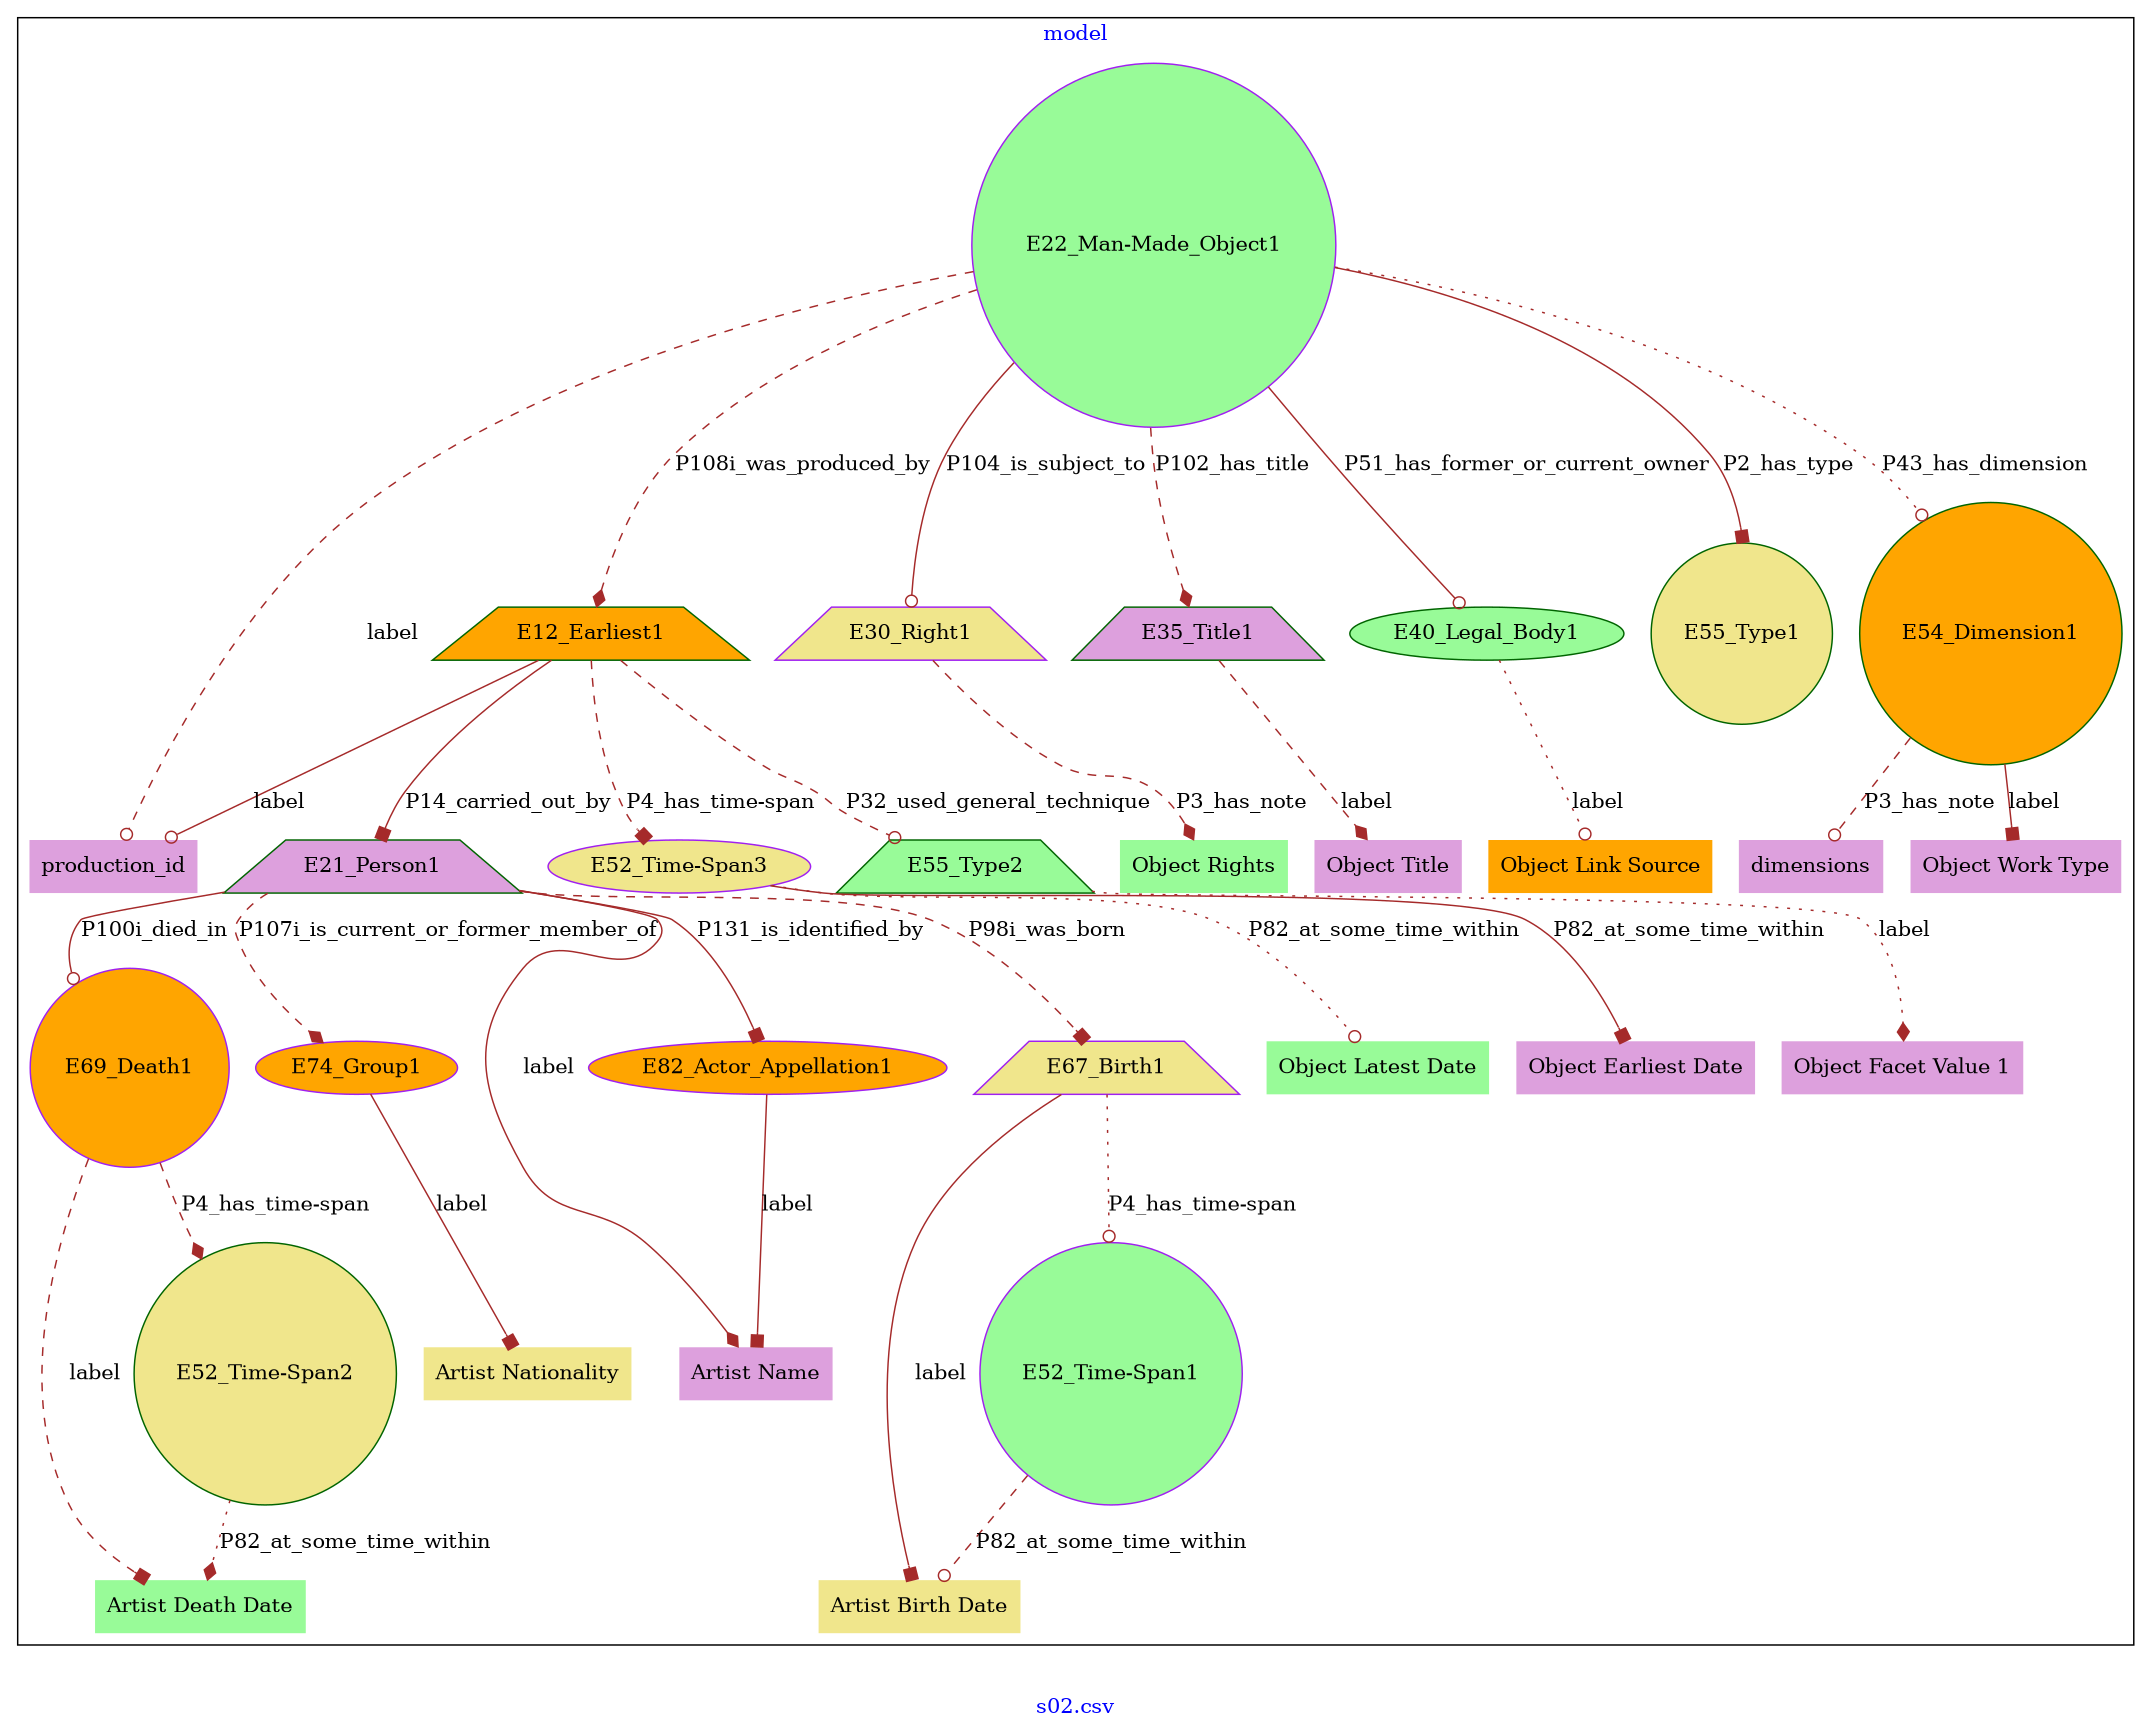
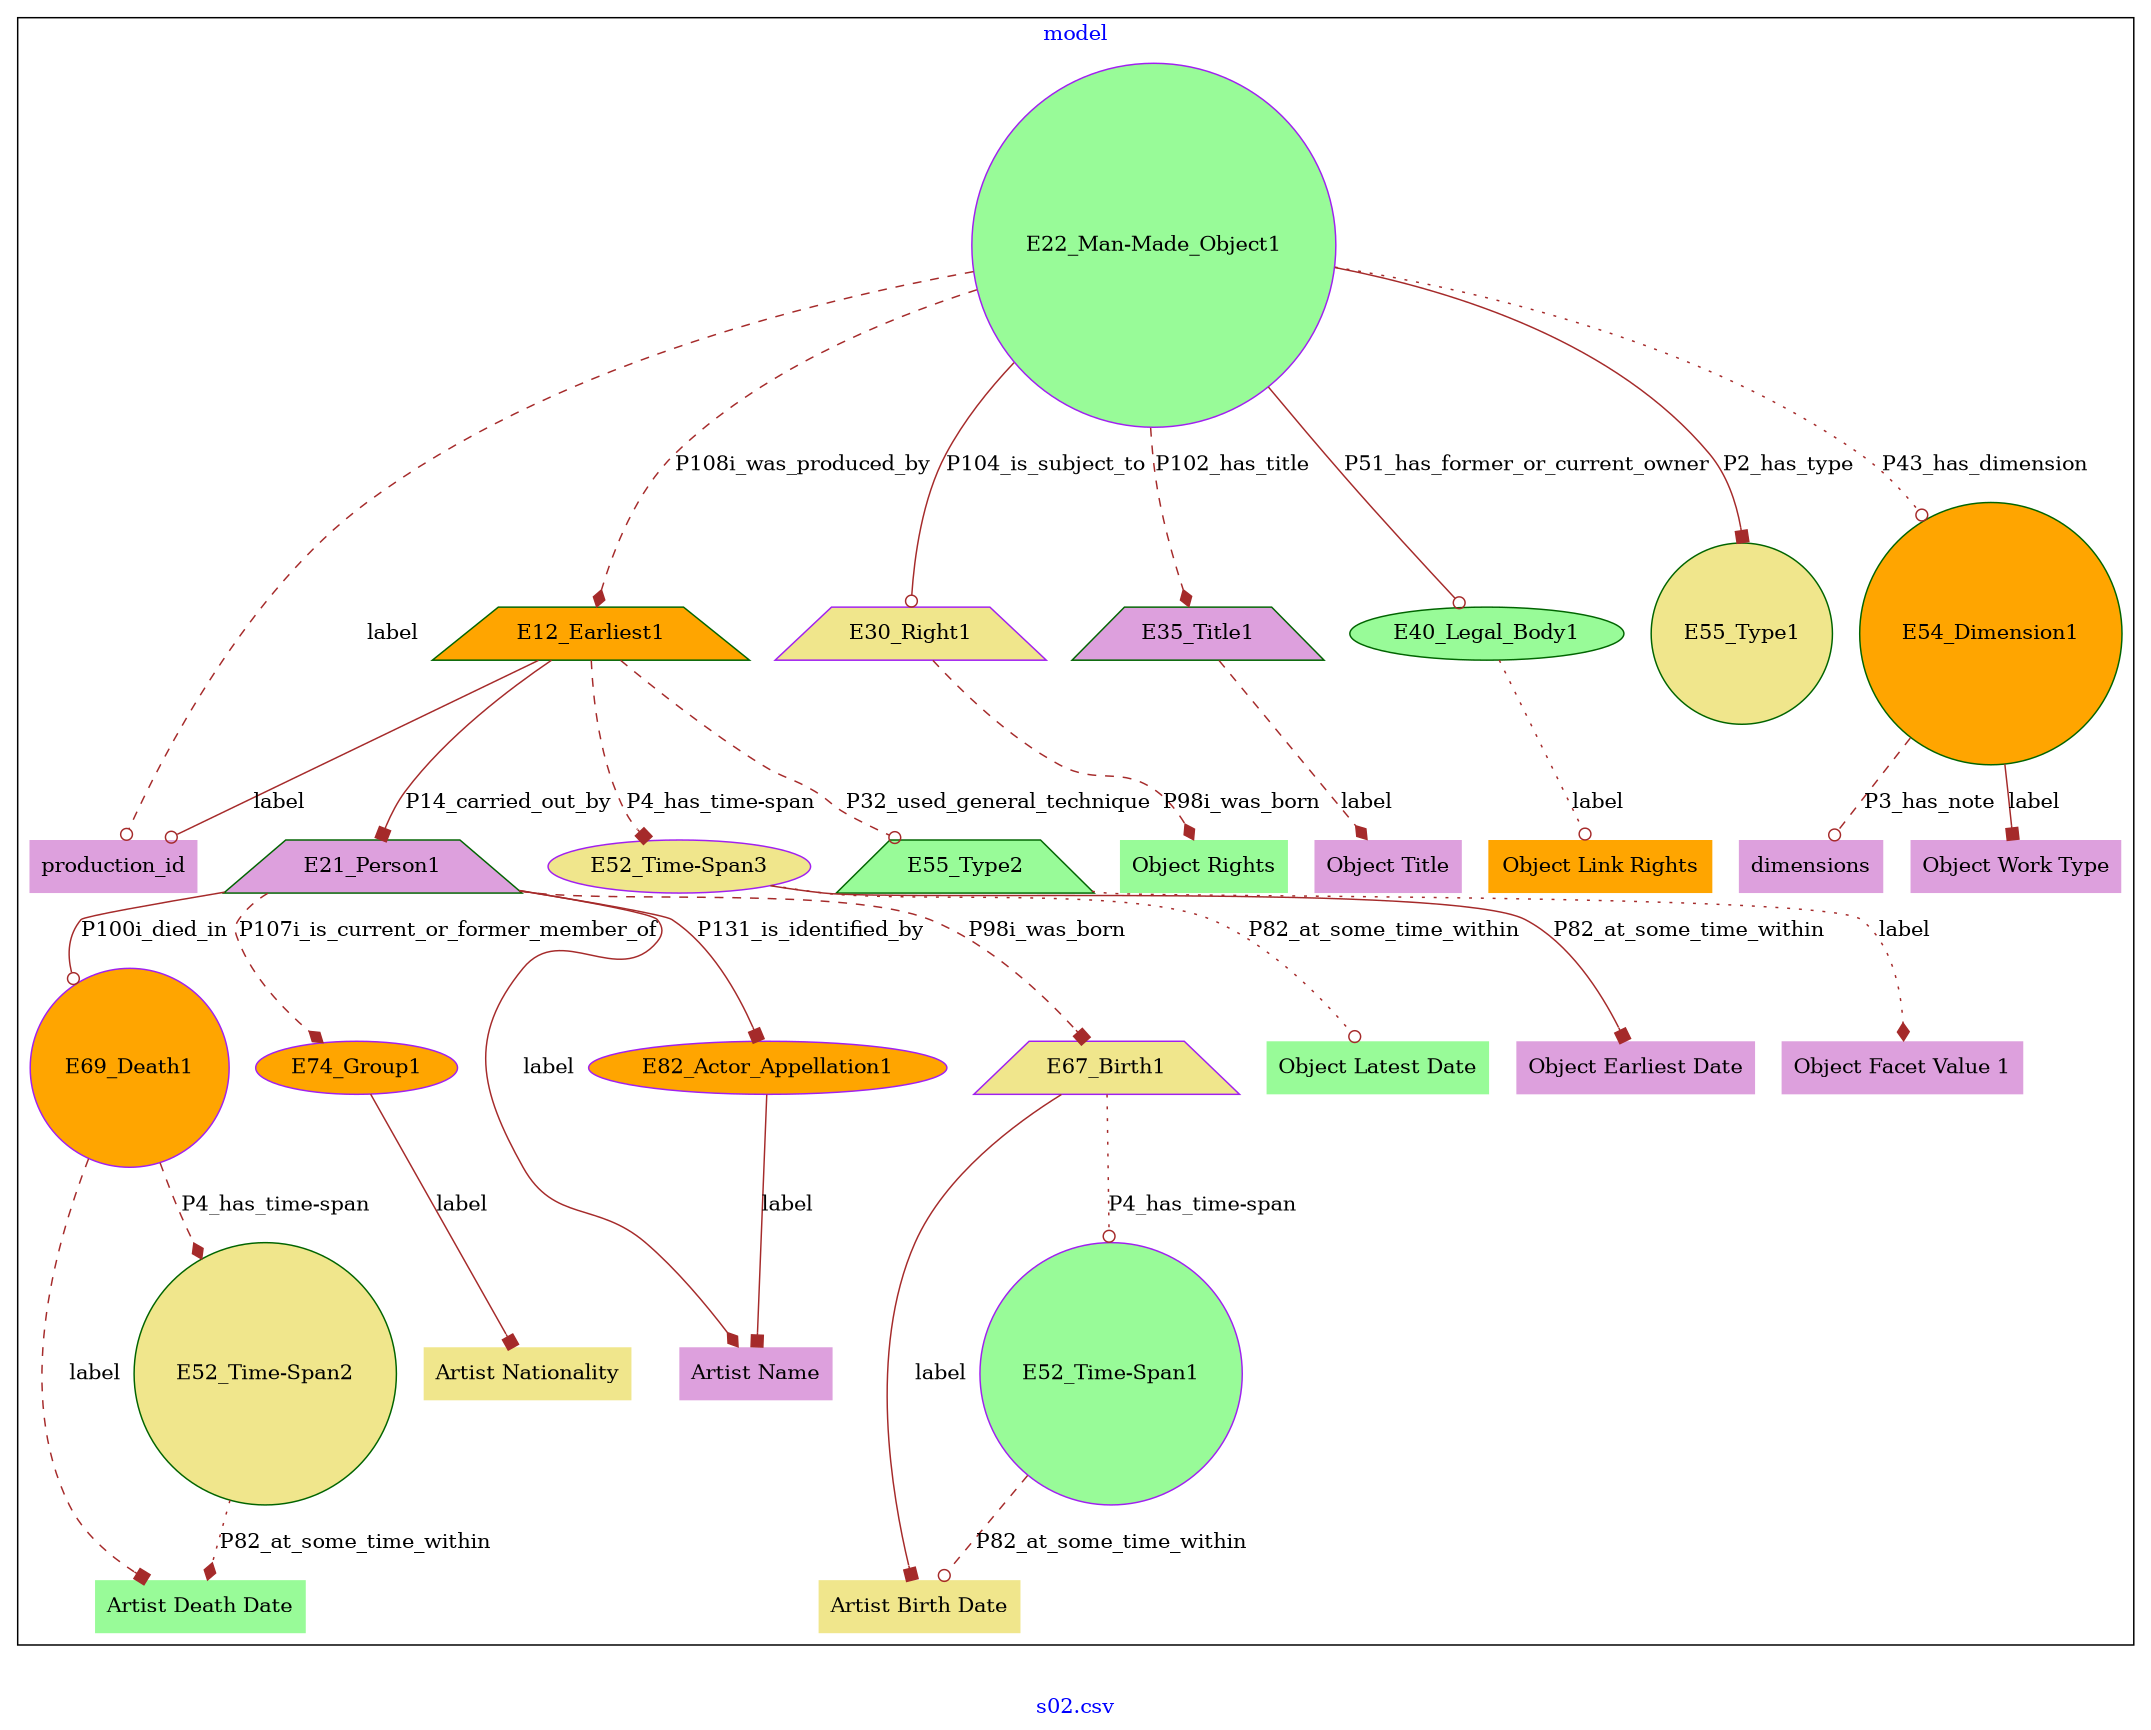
(1242, 802) -> (1242, 802)
(1600, 867) -> (1600, 867)
